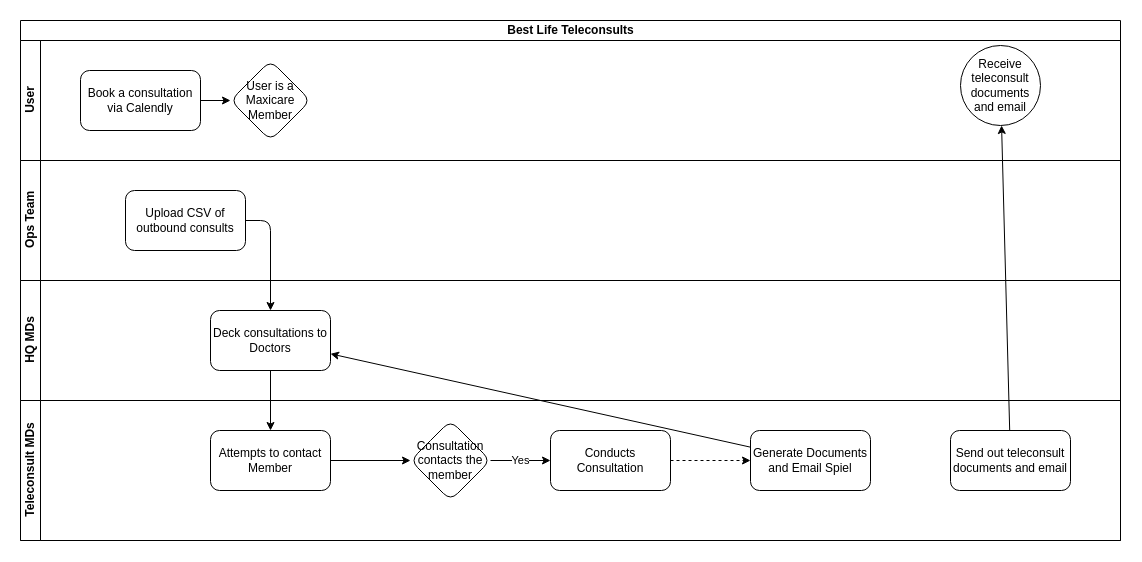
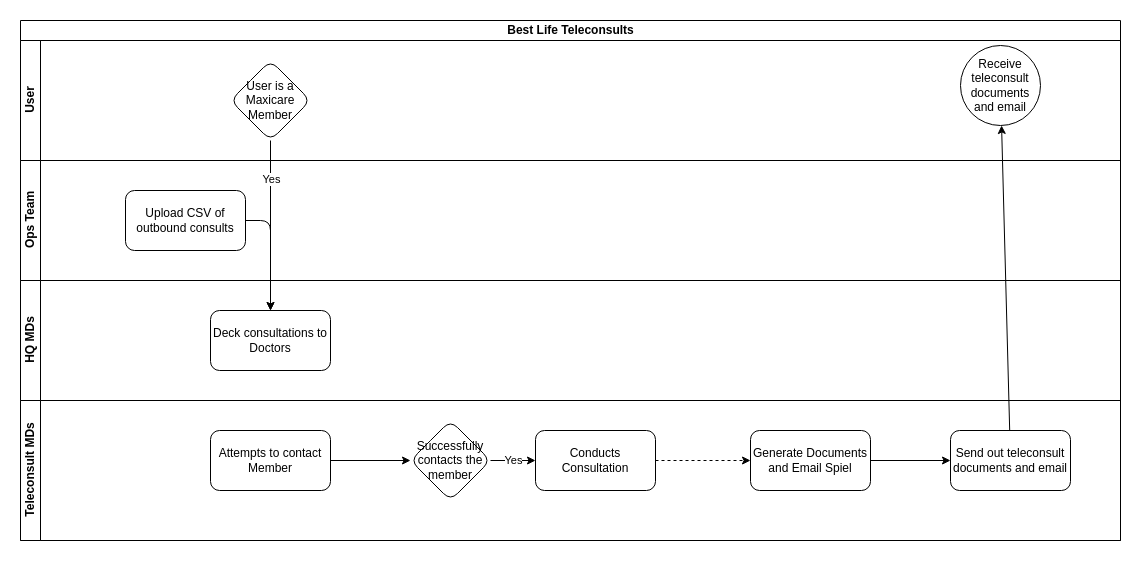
(141, 101) -> none
(212, 101) -> none
none -> (271, 182)
(271, 397) -> none
(648, 424) -> (907, 461)
(451, 461) -> (451, 461)
(611, 461) -> (596, 461)
